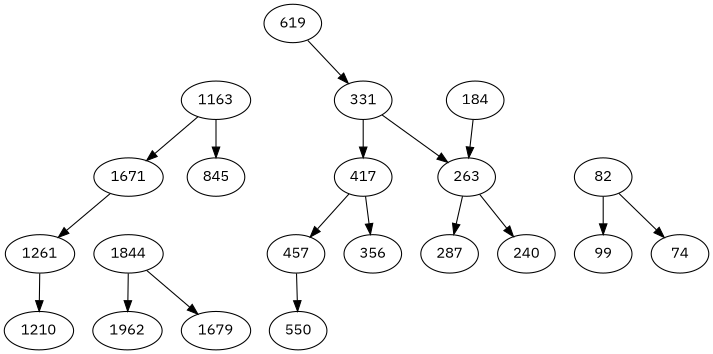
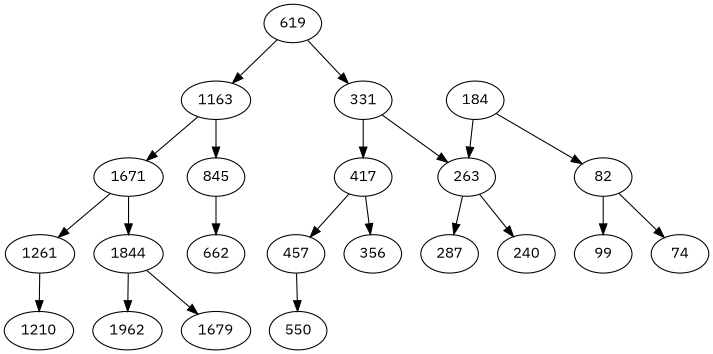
none -> (259, 58)
none -> (534, 136)
none -> (129, 210)
none -> (216, 254)
